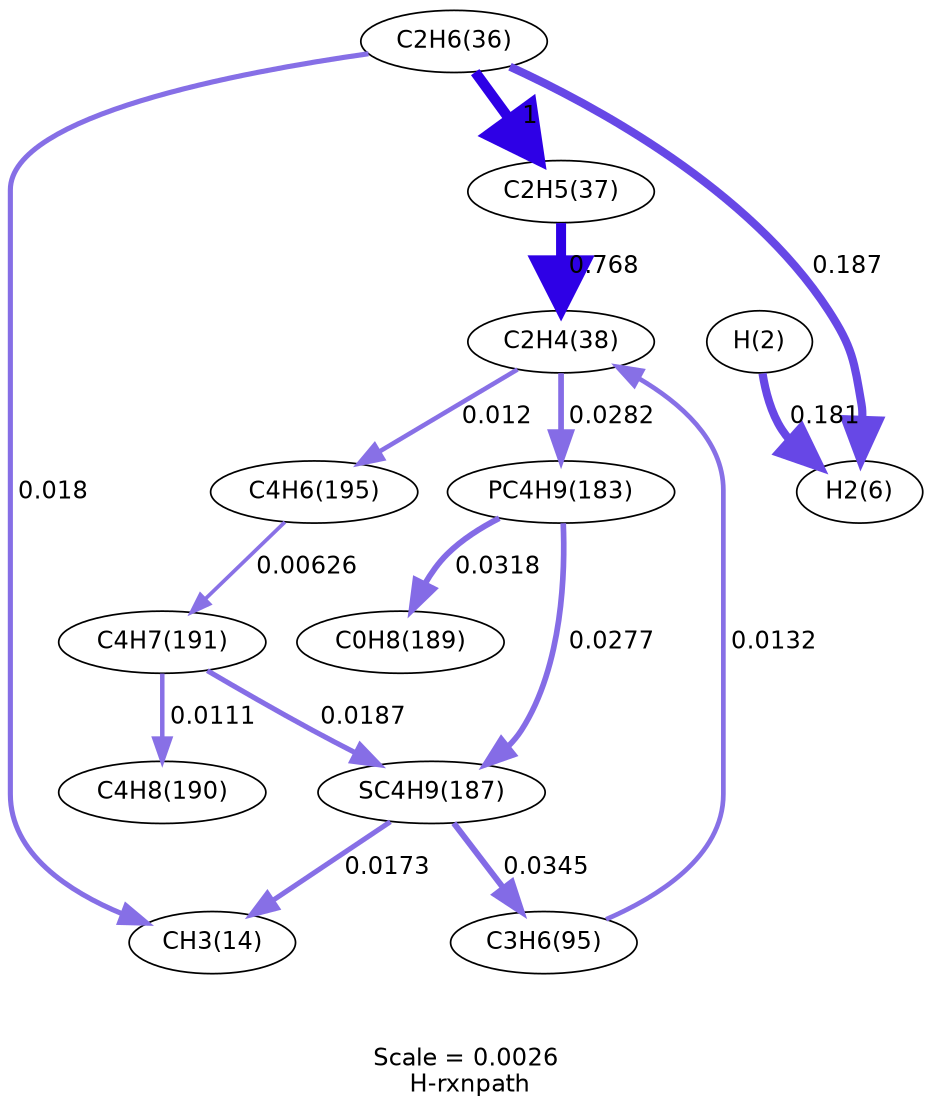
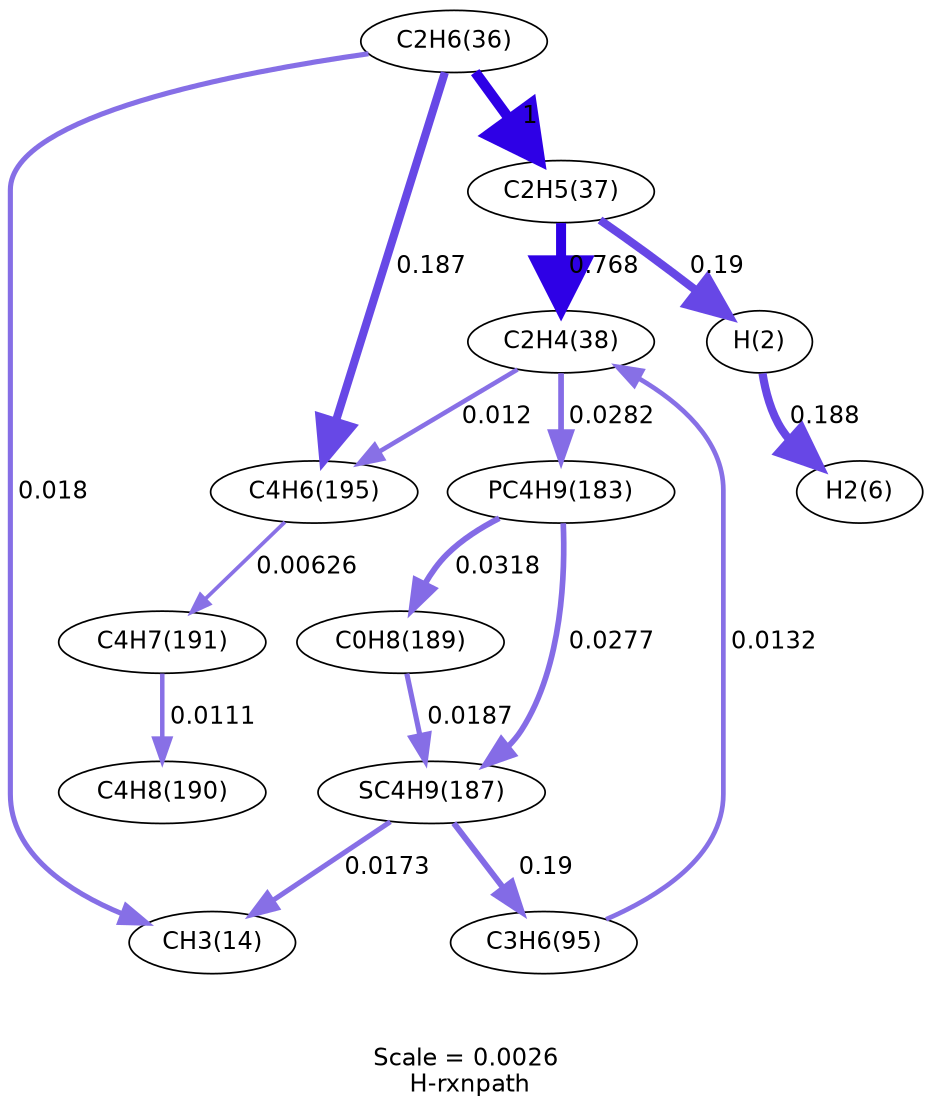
(731, 204) -> (390, 247)
none -> (649, 255)
(822, 417) -> (822, 417)
(281, 713) -> (413, 704)
(543, 868) -> (543, 868)
